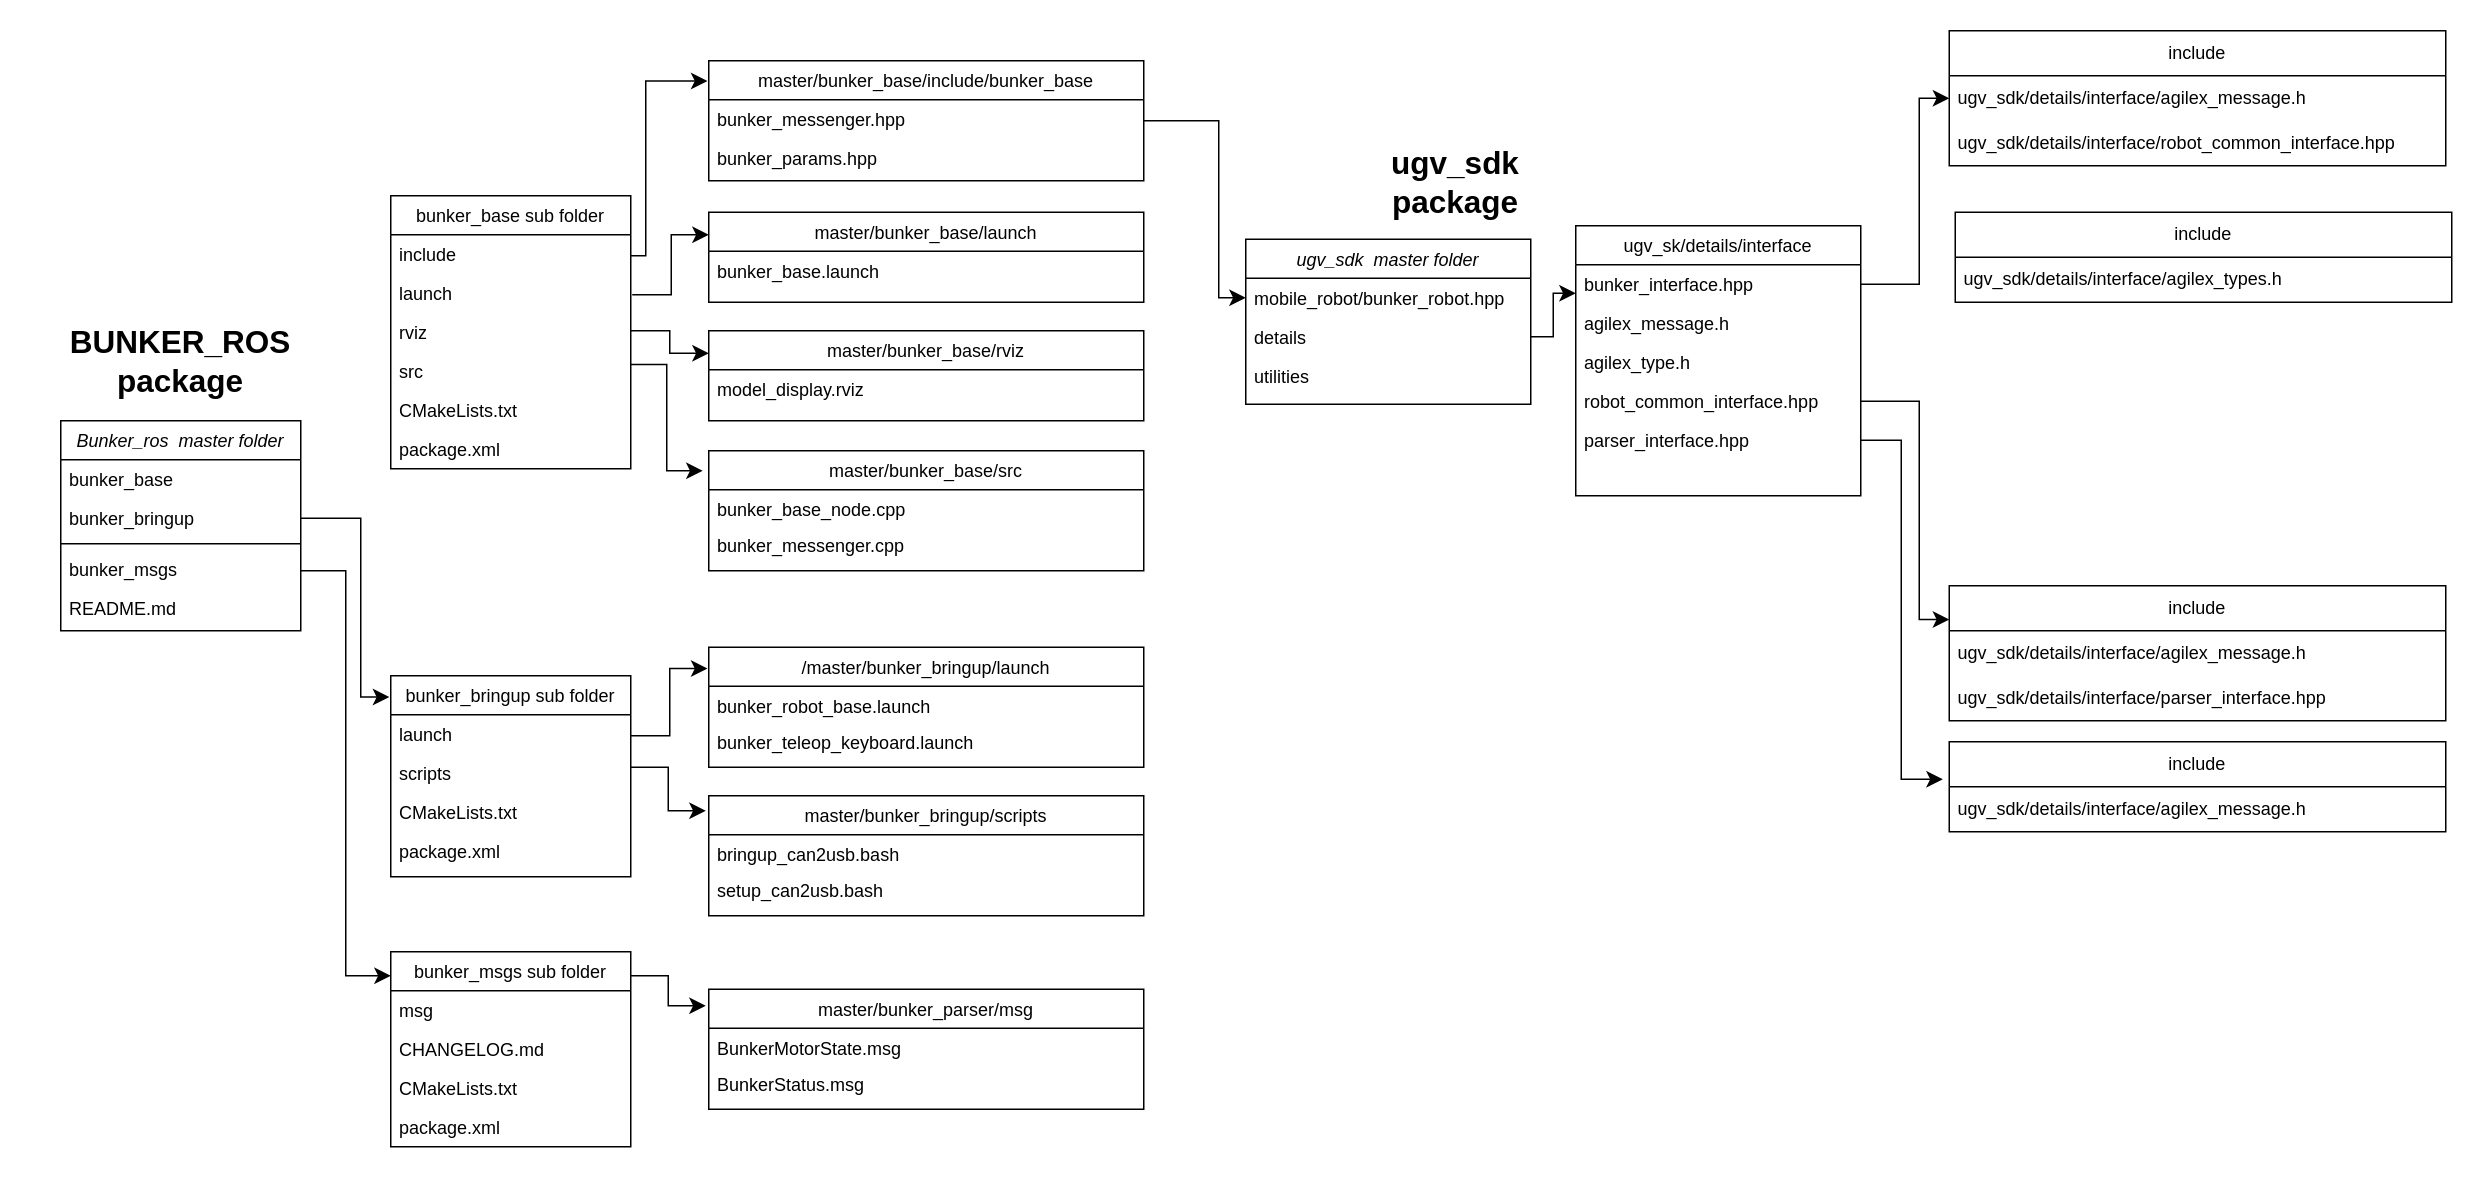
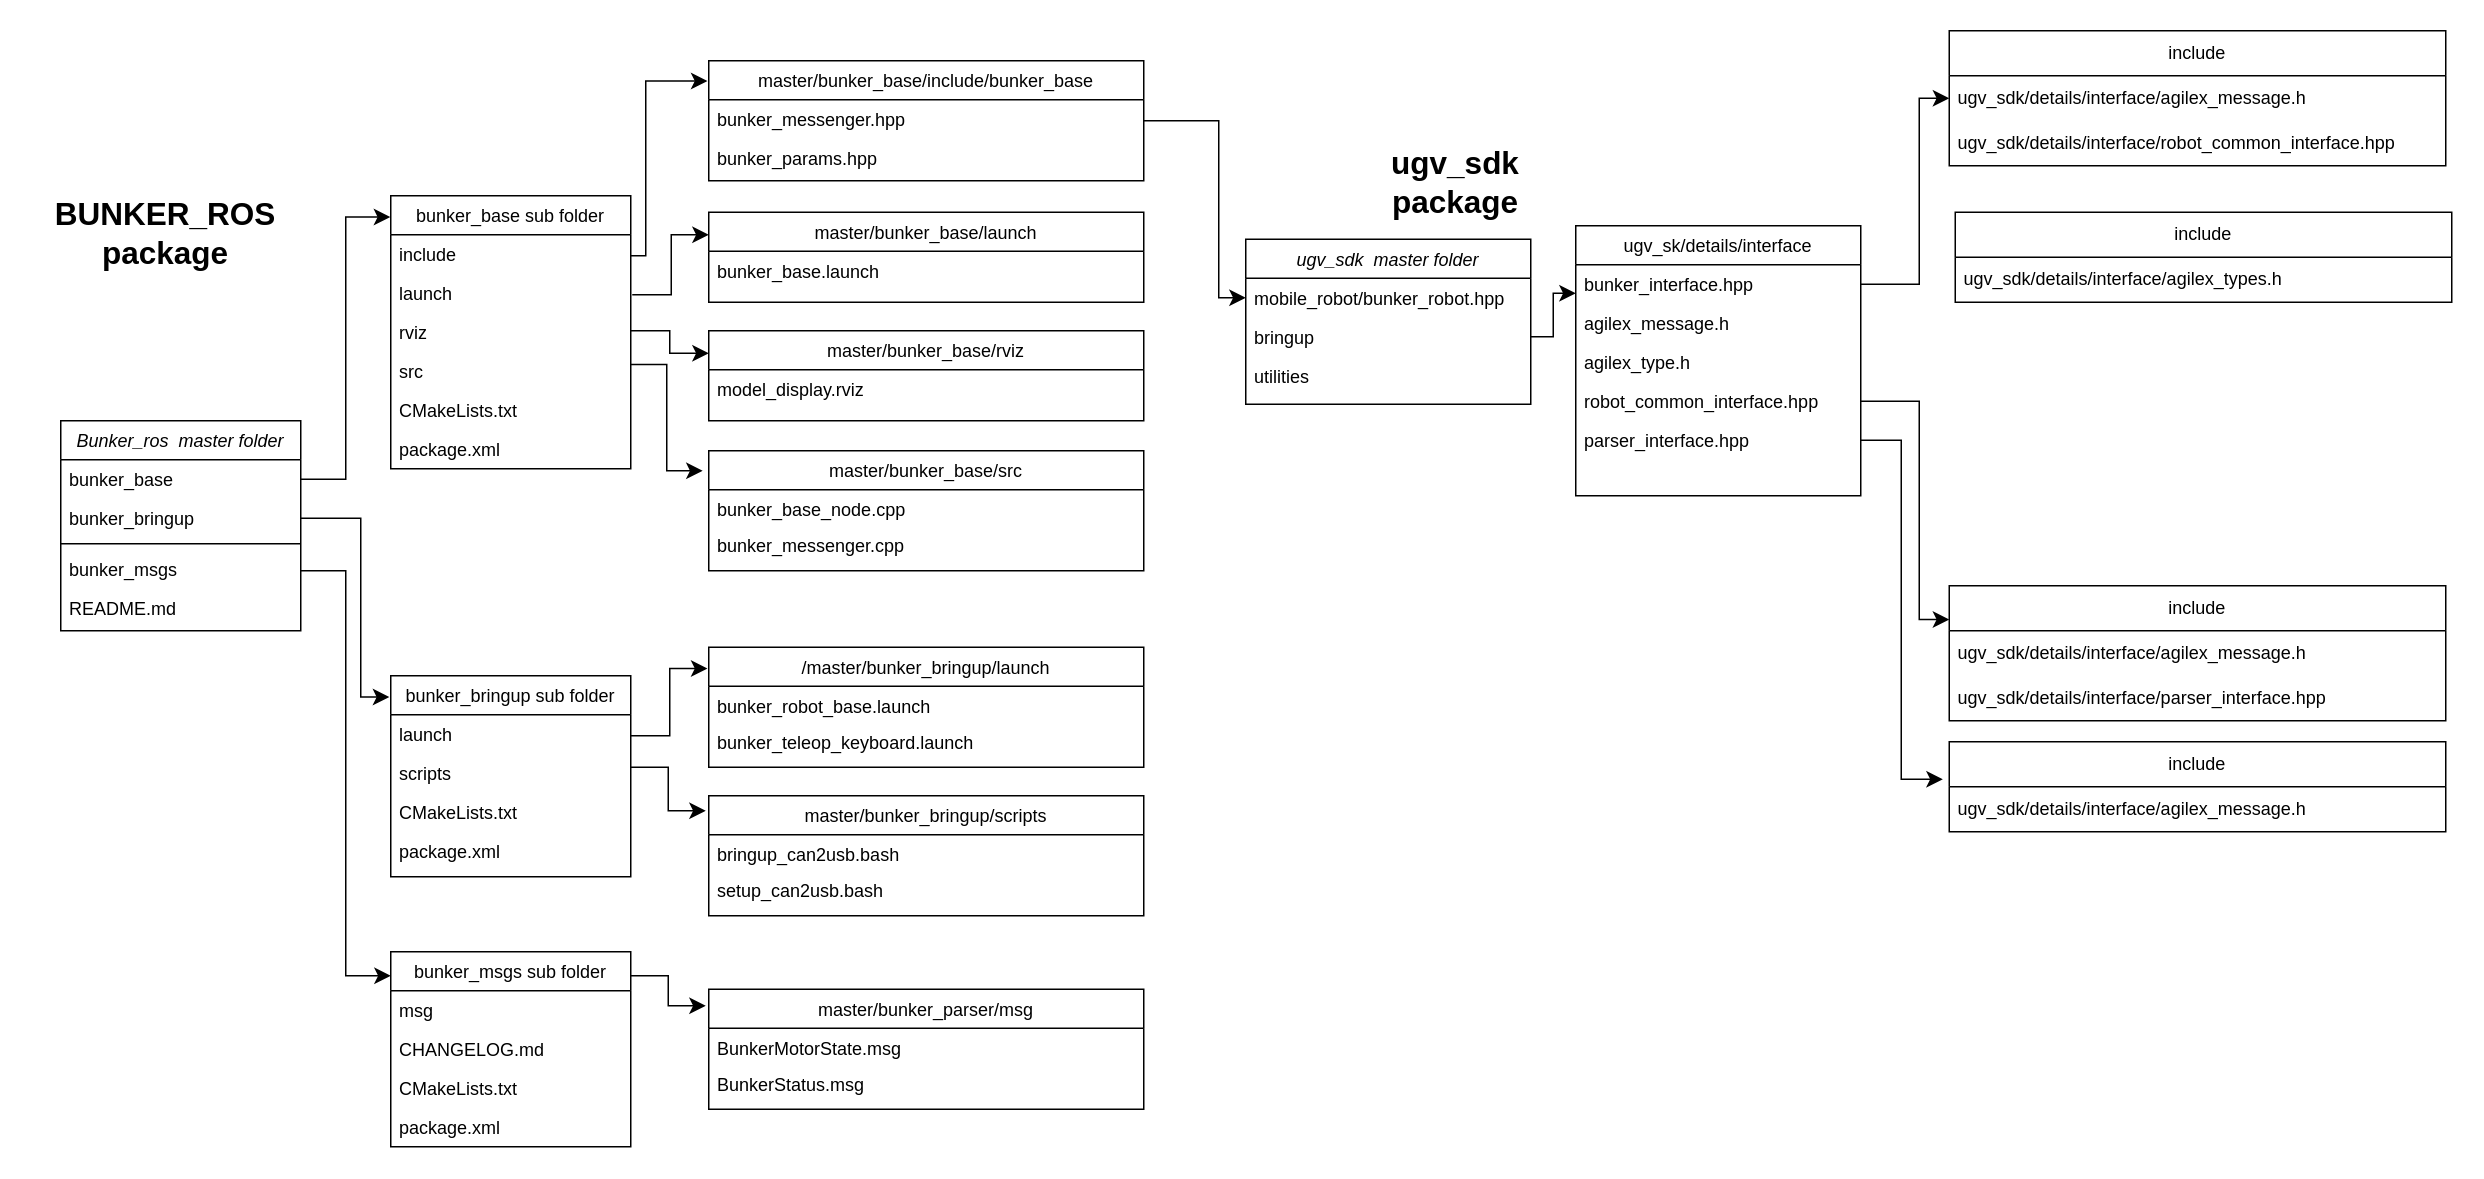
(1285, 338) -> (1287, 338)
none -> (346, 354)
(181, 360) -> (166, 233)
